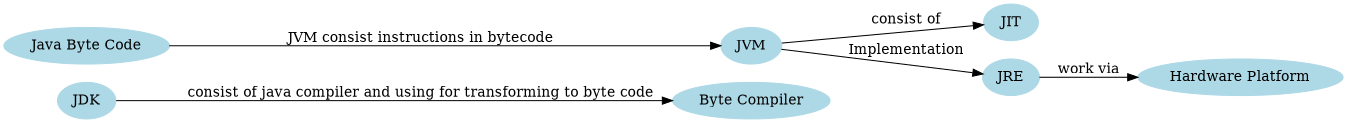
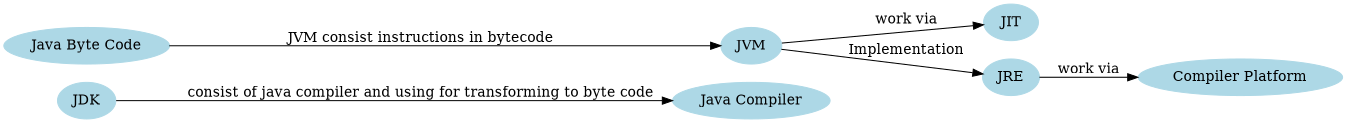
(906, 20) -> (906, 20)
(1240, 77) -> (1240, 77)
(751, 101) -> (751, 101)
